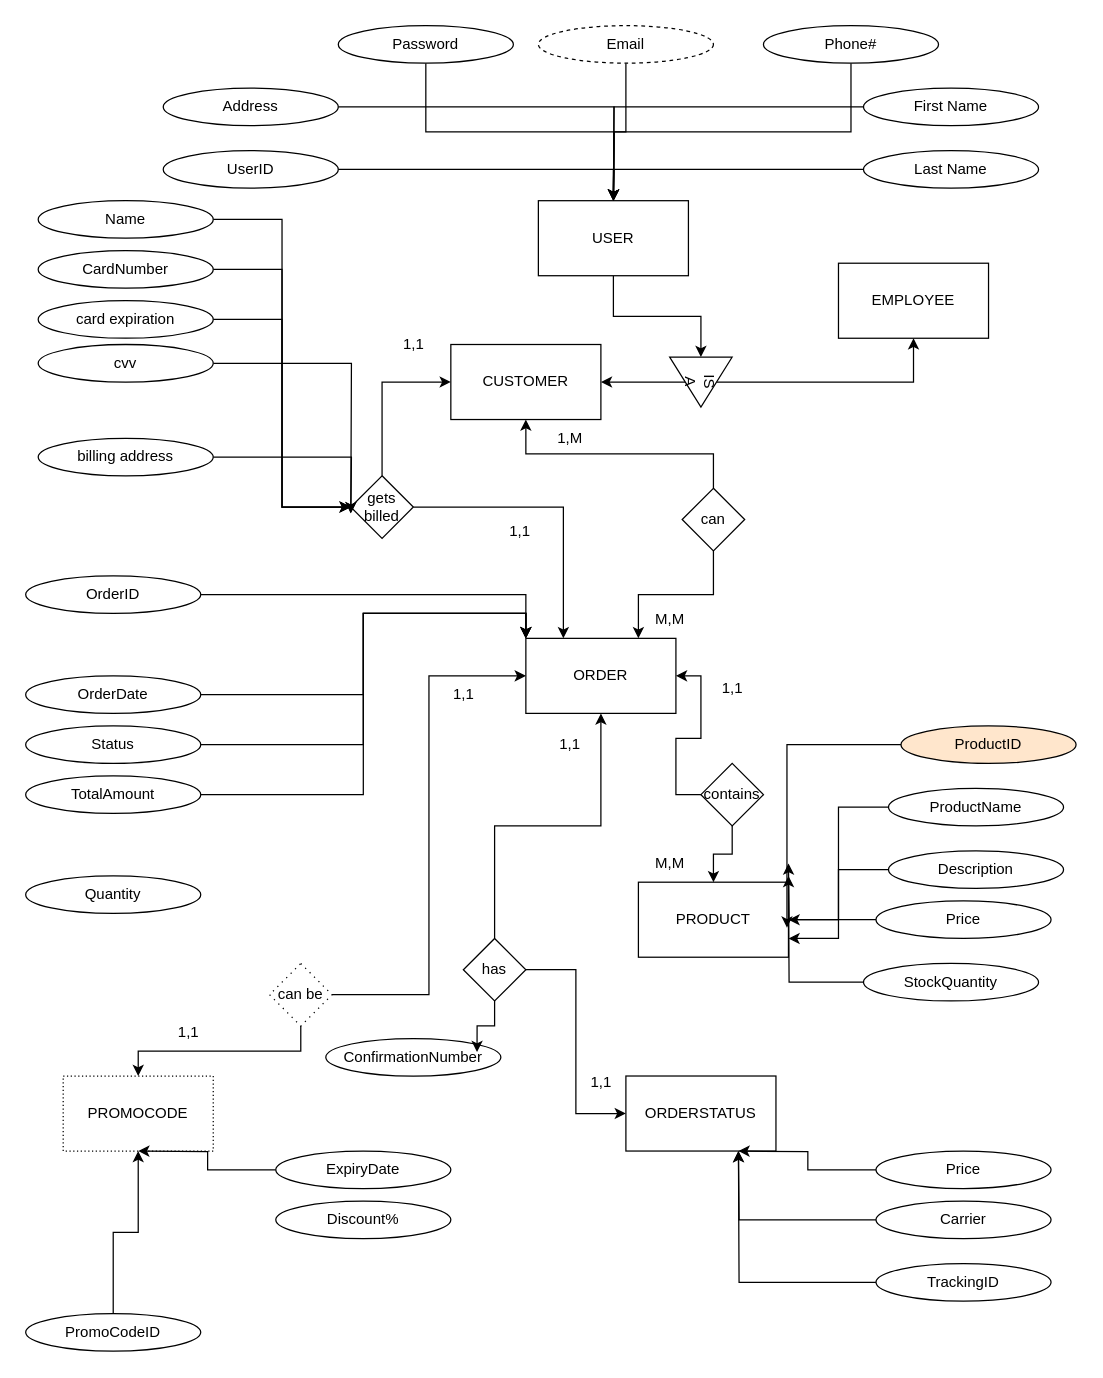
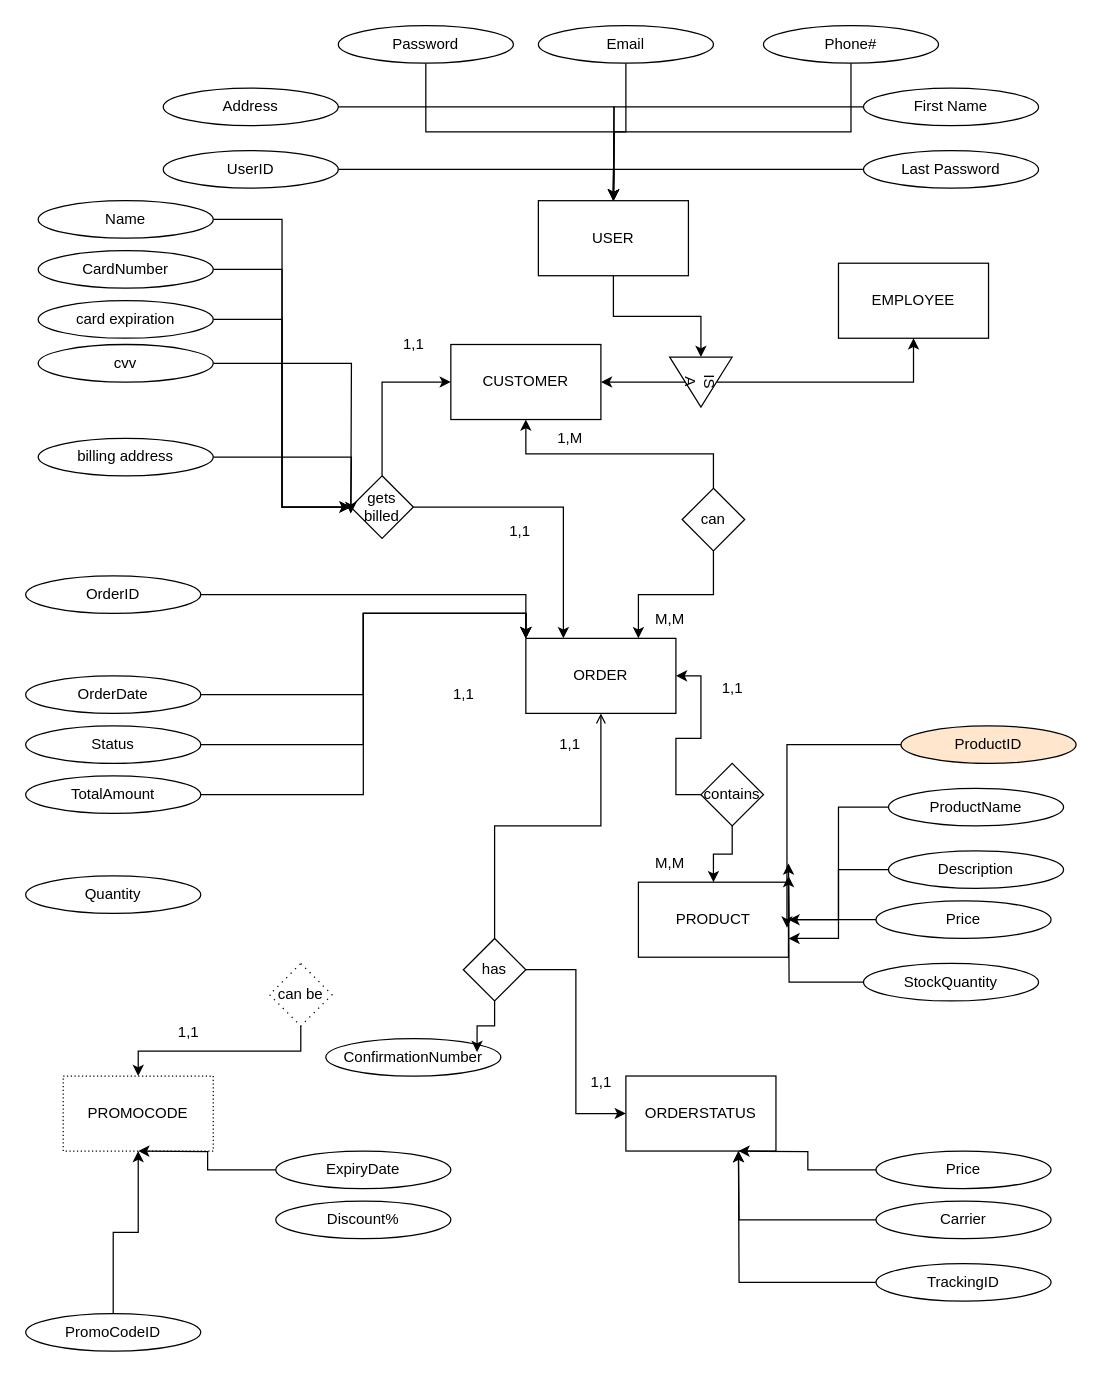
(626, 44) -> (626, 44)
(951, 169) -> (951, 169)
(601, 723) -> (601, 721)
(429, 839) -> none
